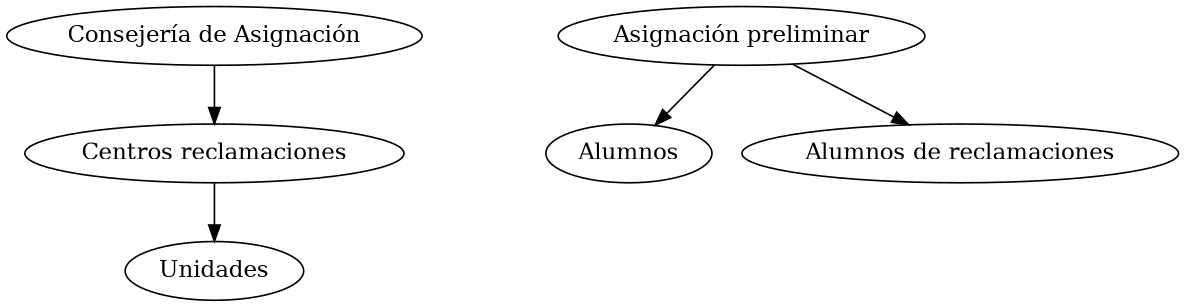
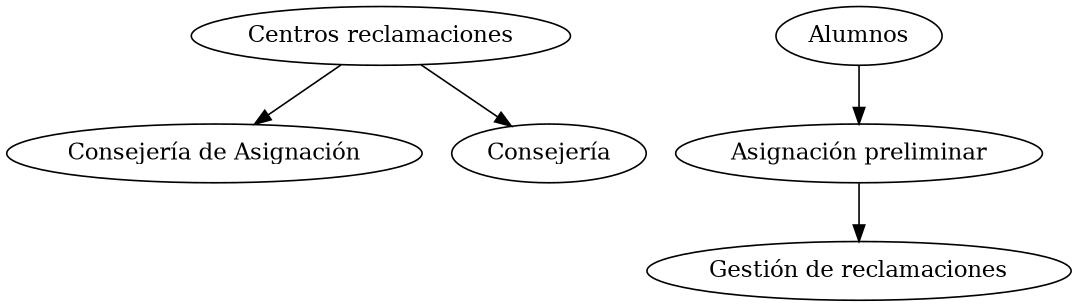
(214, 87) -> (305, 90)
(691, 89) -> (859, 87)
(960, 153) -> (859, 271)
(214, 271) -> (549, 153)
